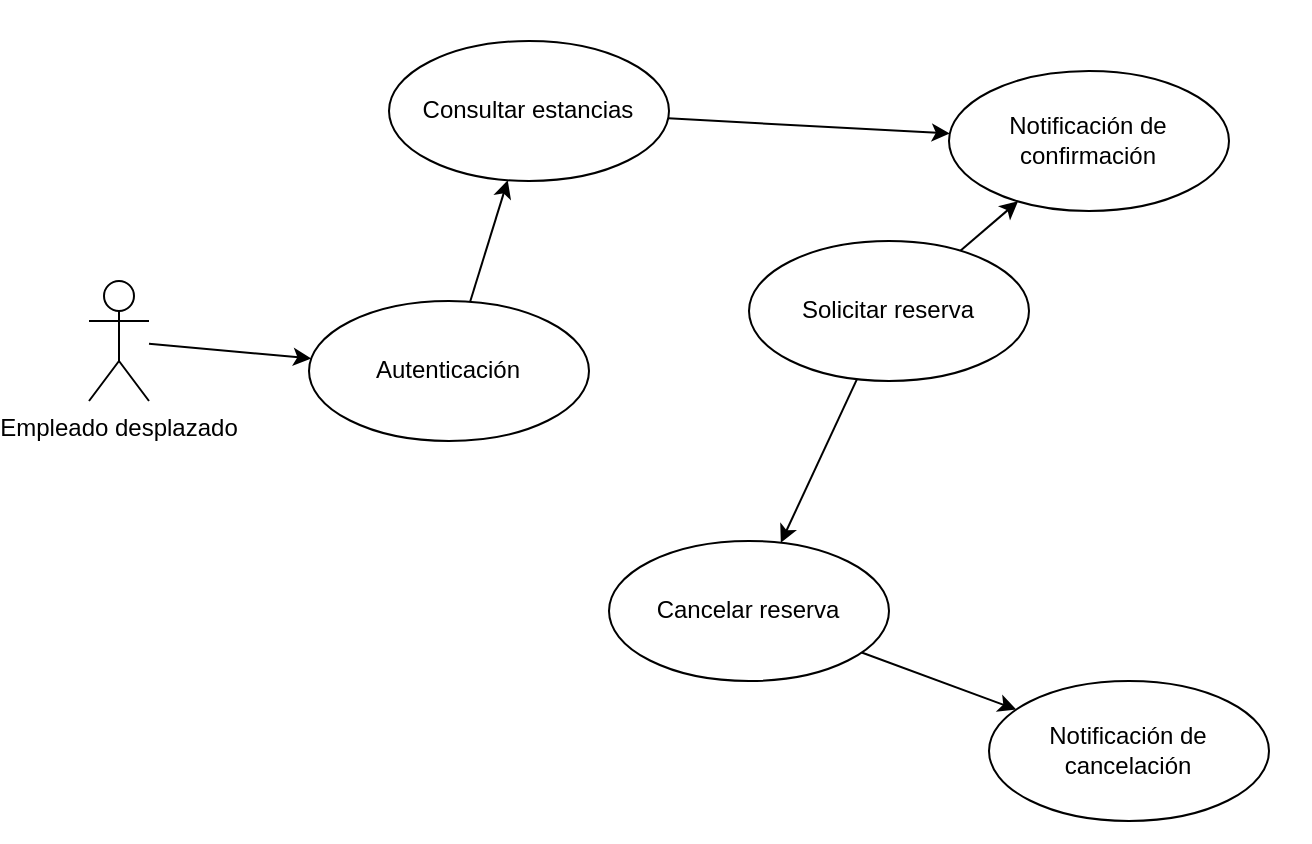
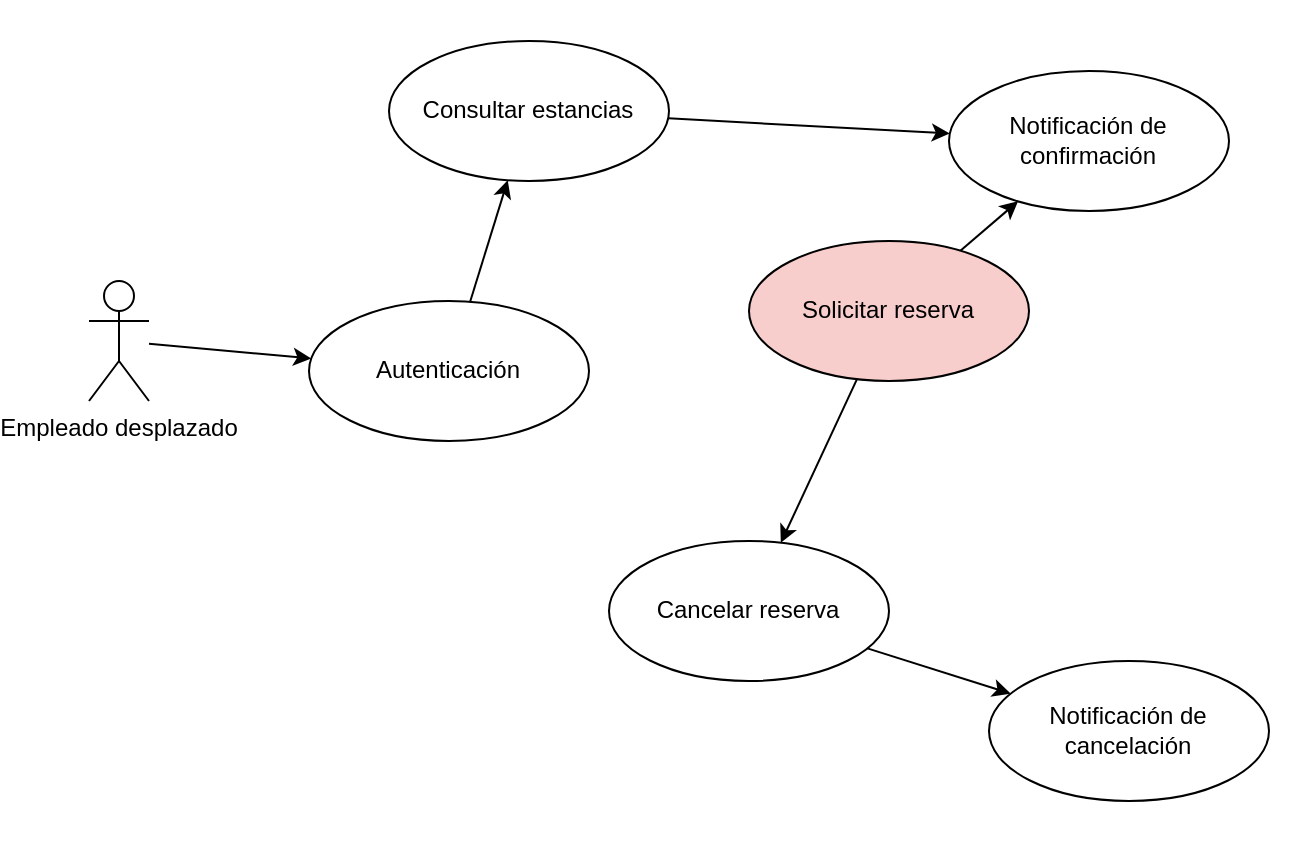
(889, 311) -> (889, 311)
(1129, 751) -> (1129, 731)
